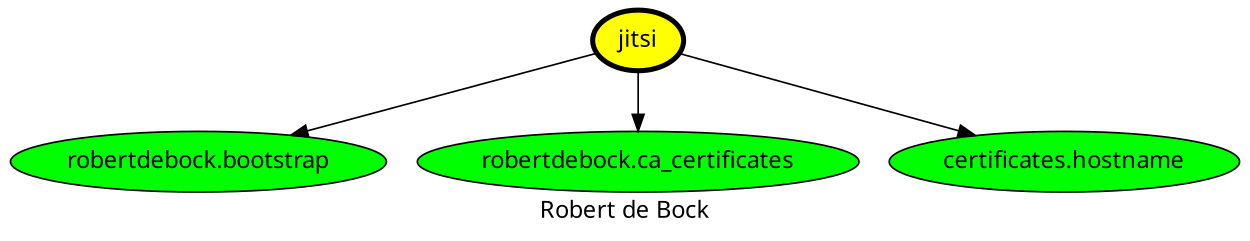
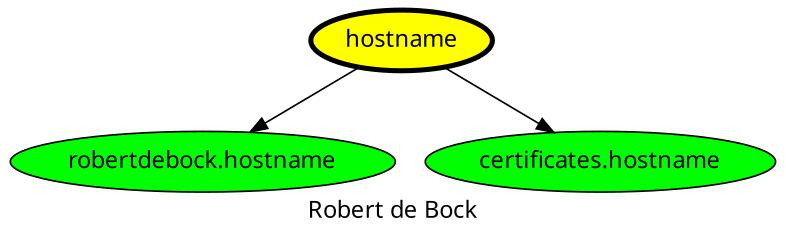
(638, 40) -> (402, 40)
(198, 162) -> (203, 162)
(638, 162) -> none
